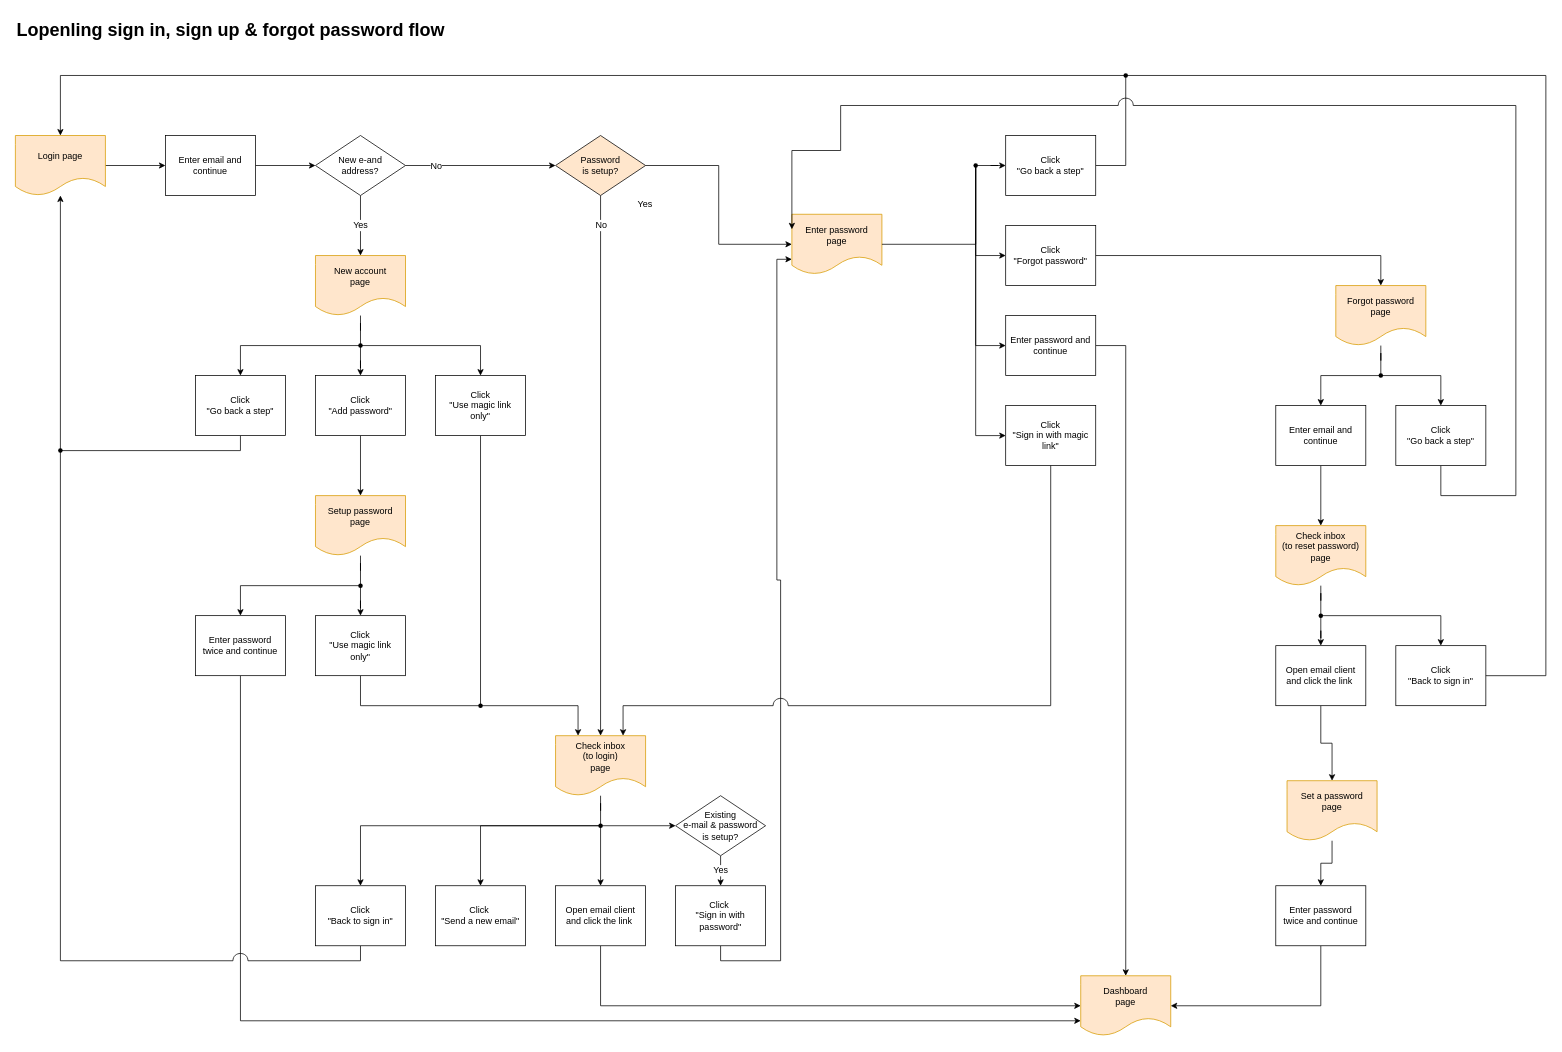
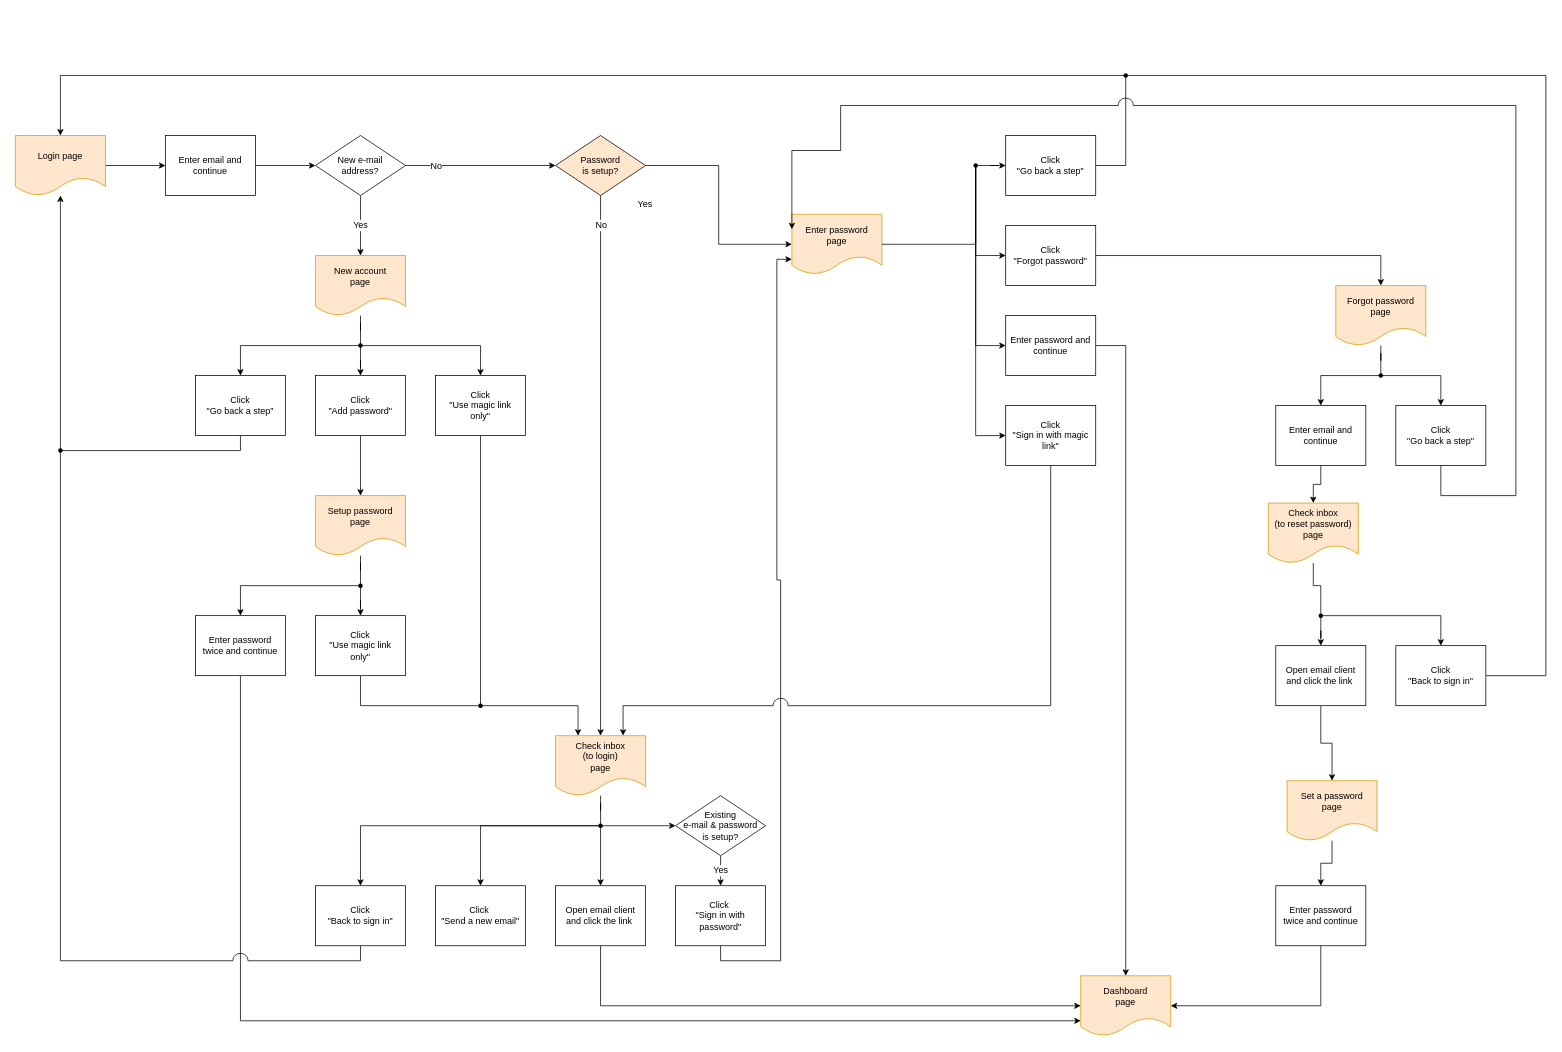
(315, 30) -> none
(360, 165) -> (360, 165)
(1320, 555) -> (1313, 533)
